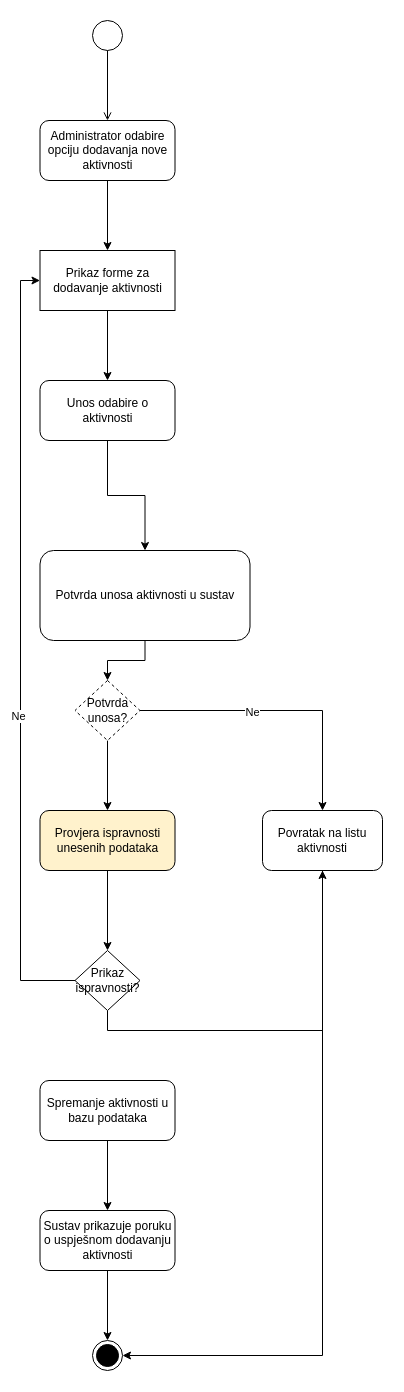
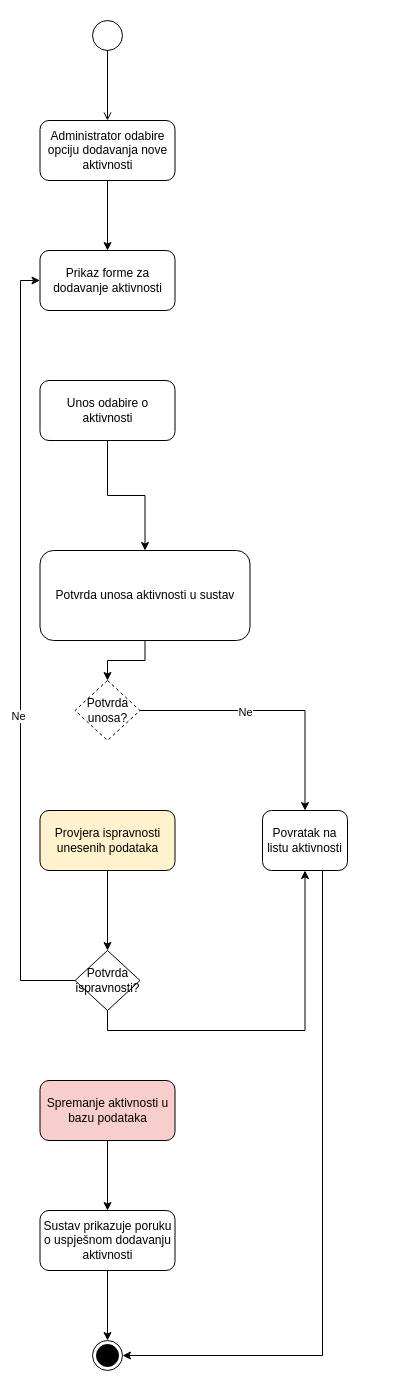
(108, 281) -> (108, 281)
(108, 342) -> none
(108, 772) -> none
(323, 841) -> (305, 841)
(108, 981) -> (108, 981)
(108, 1111) -> (108, 1111)
